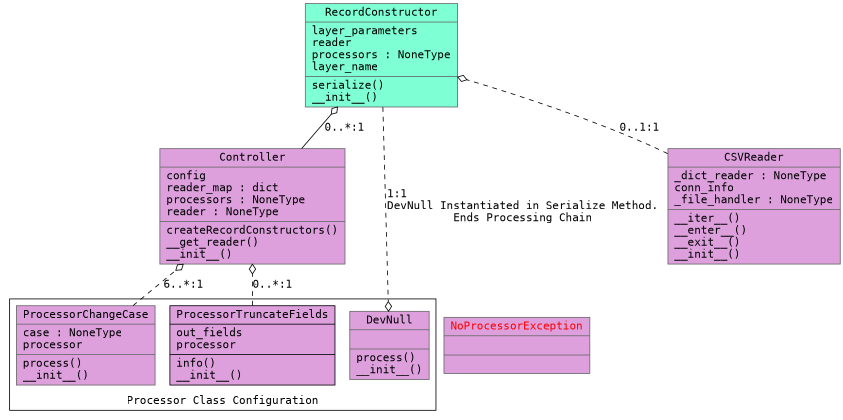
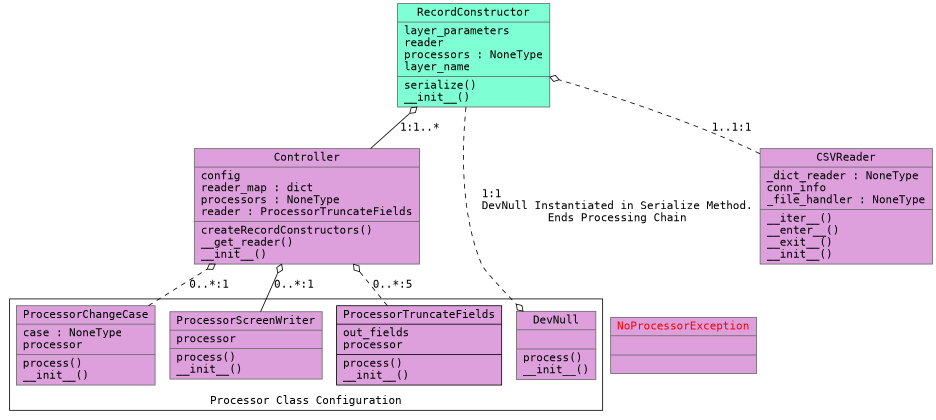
(345, 128) -> (420, 128)
(640, 128) -> (732, 128)
(223, 212) -> (307, 212)
(184, 285) -> (209, 285)
(272, 285) -> (393, 285)
none -> (246, 345)
(196, 363) -> (373, 363)
